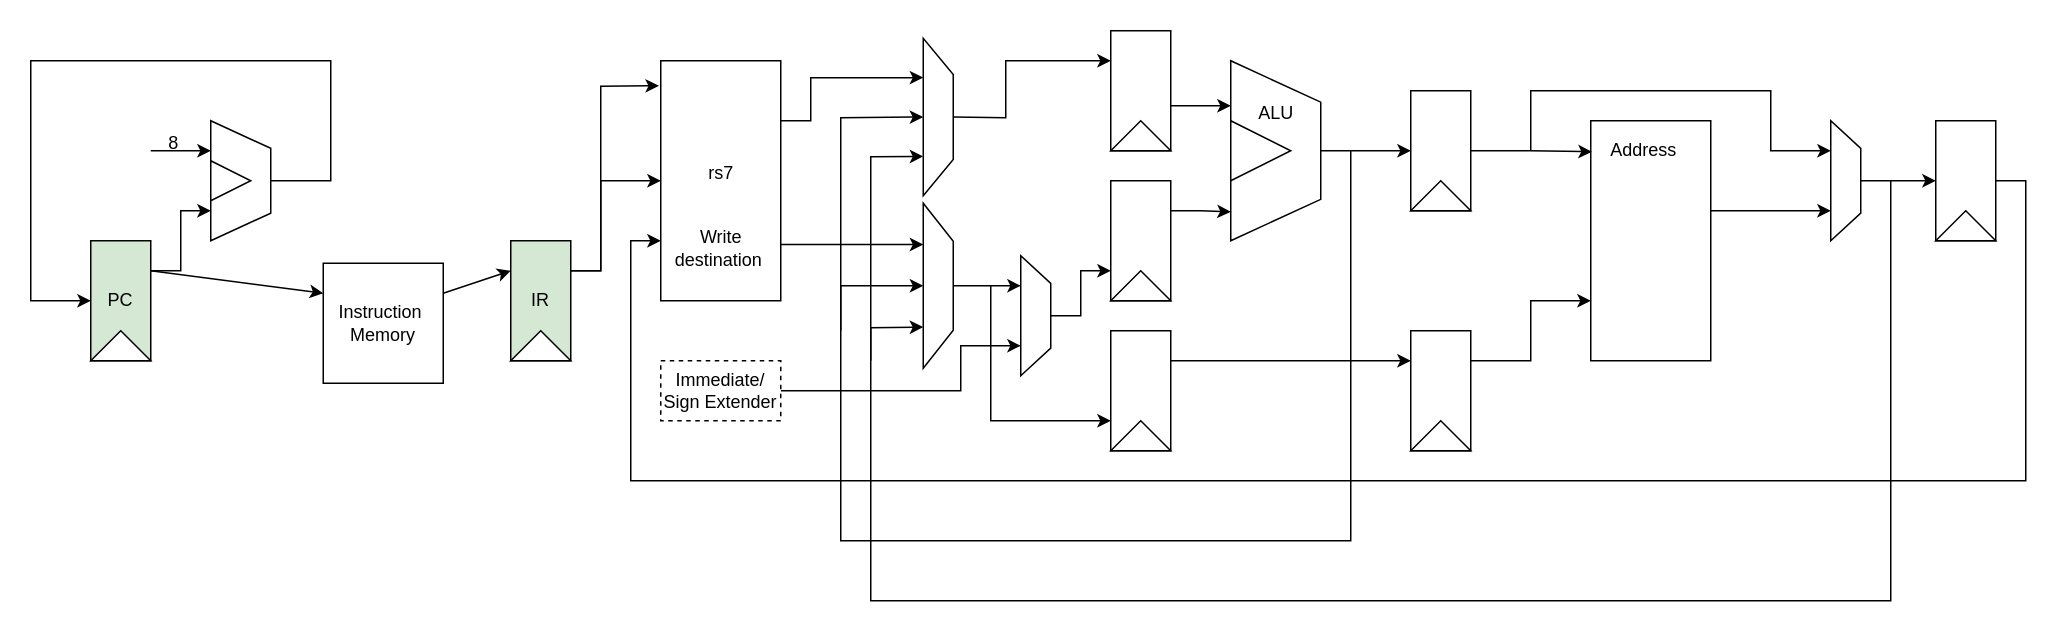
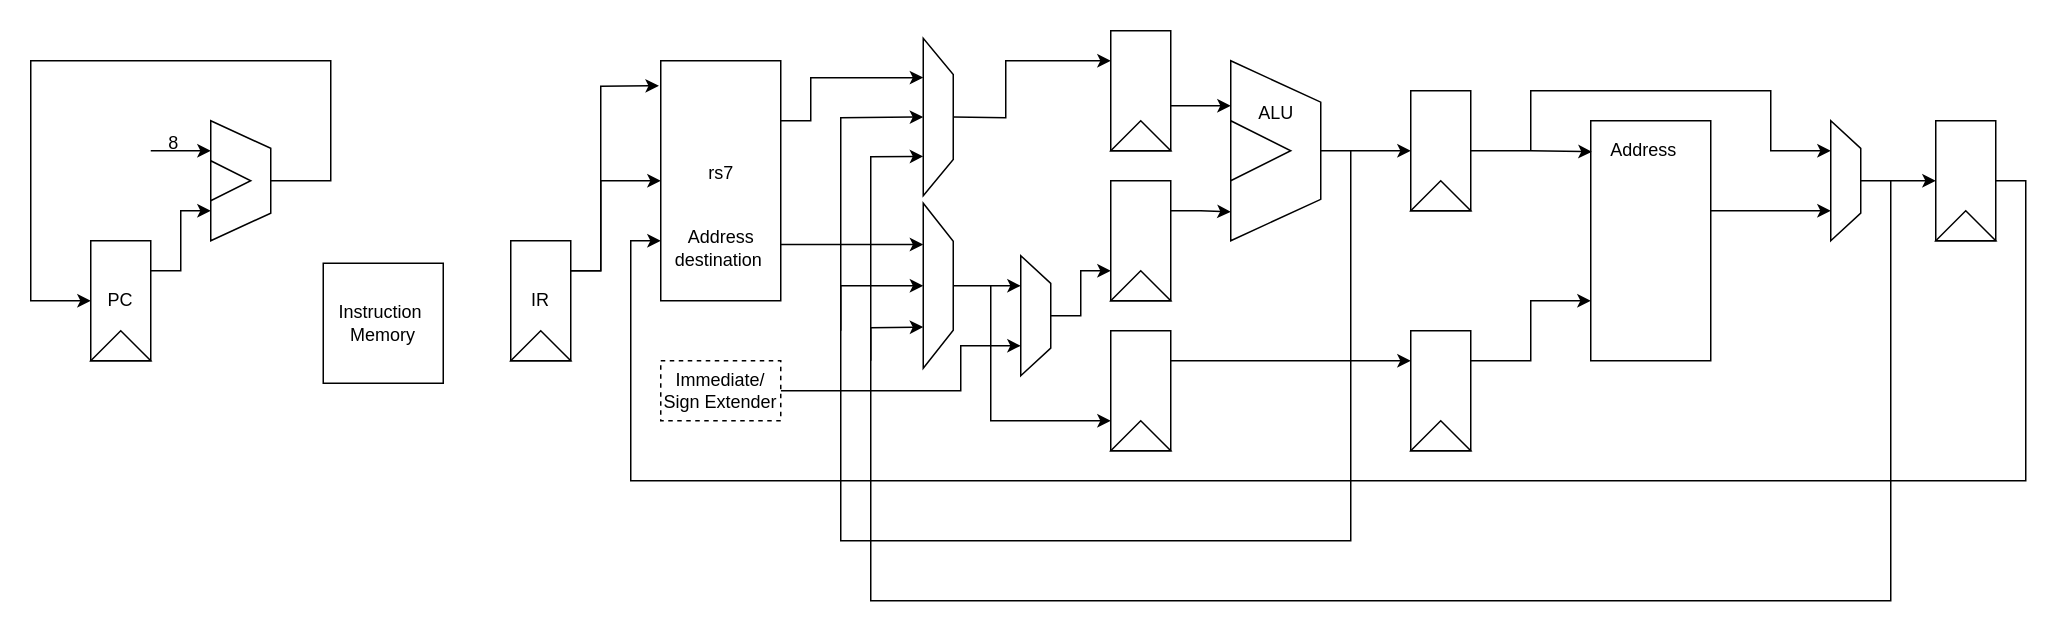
(722, 248) -> (722, 248)
(239, 282) -> none
(472, 284) -> none
(121, 301) -> (121, 301)
(541, 301) -> (541, 301)
